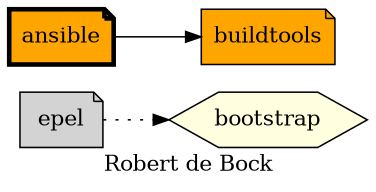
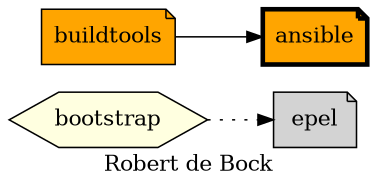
(150, 37) -> (211, 37)
(128, 120) -> (233, 120)
